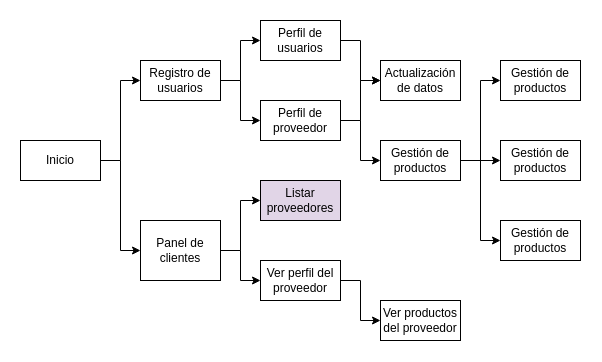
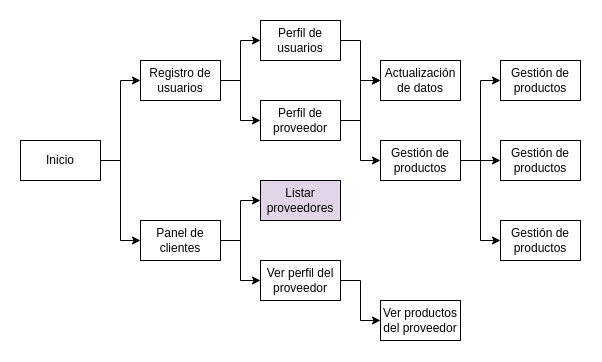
(181, 251) -> (181, 241)
